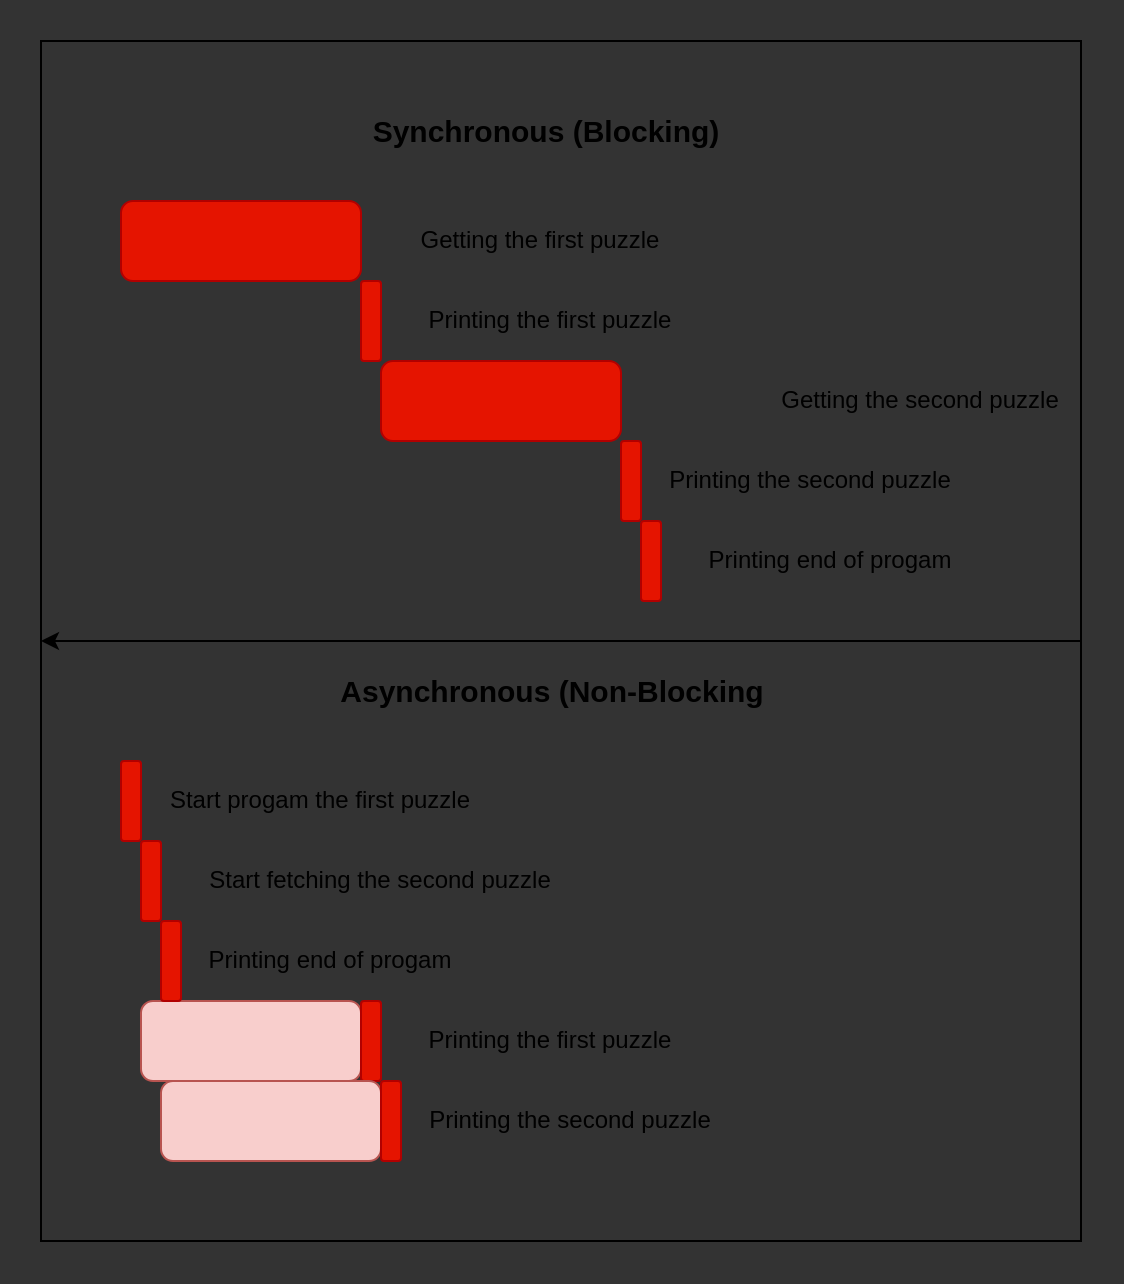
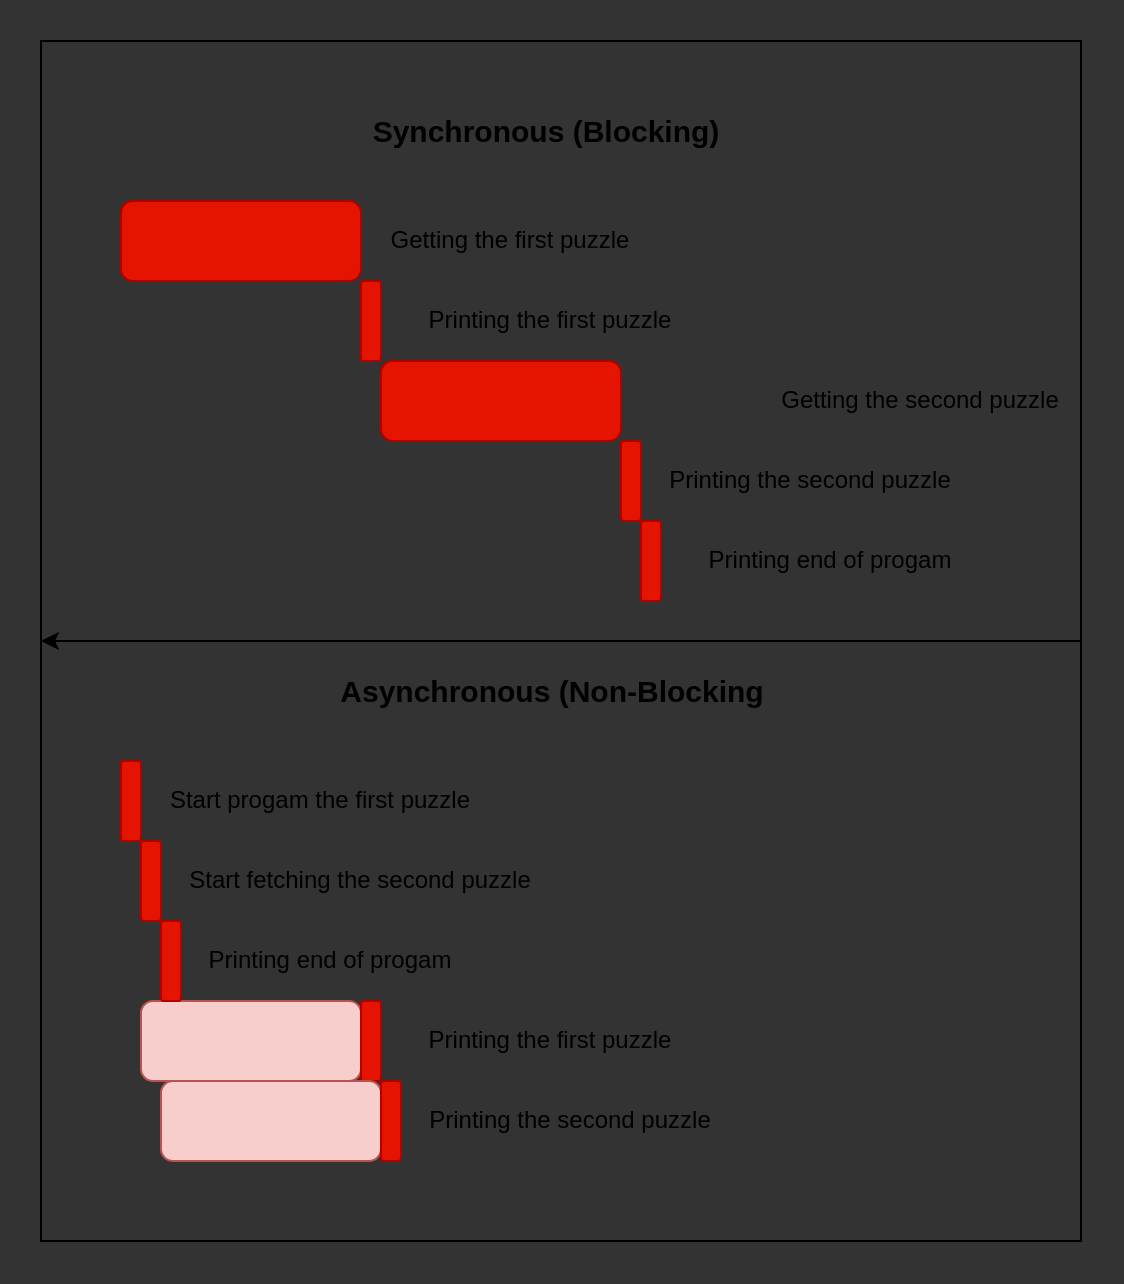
(541, 241) -> (511, 241)
(381, 881) -> (361, 881)
